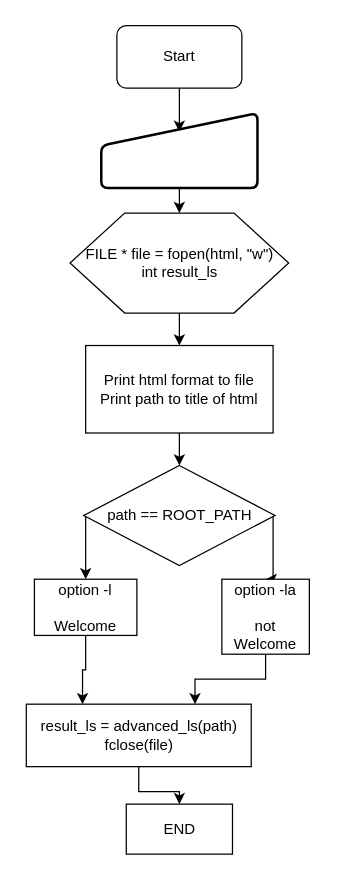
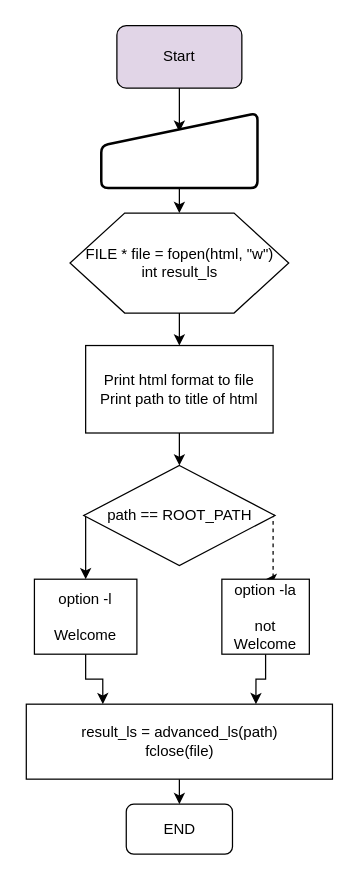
(179, 57) -> (179, 57)
(273, 545) -> (273, 545)
(86, 608) -> (86, 617)
(139, 736) -> (179, 742)
(179, 829) -> (179, 829)
